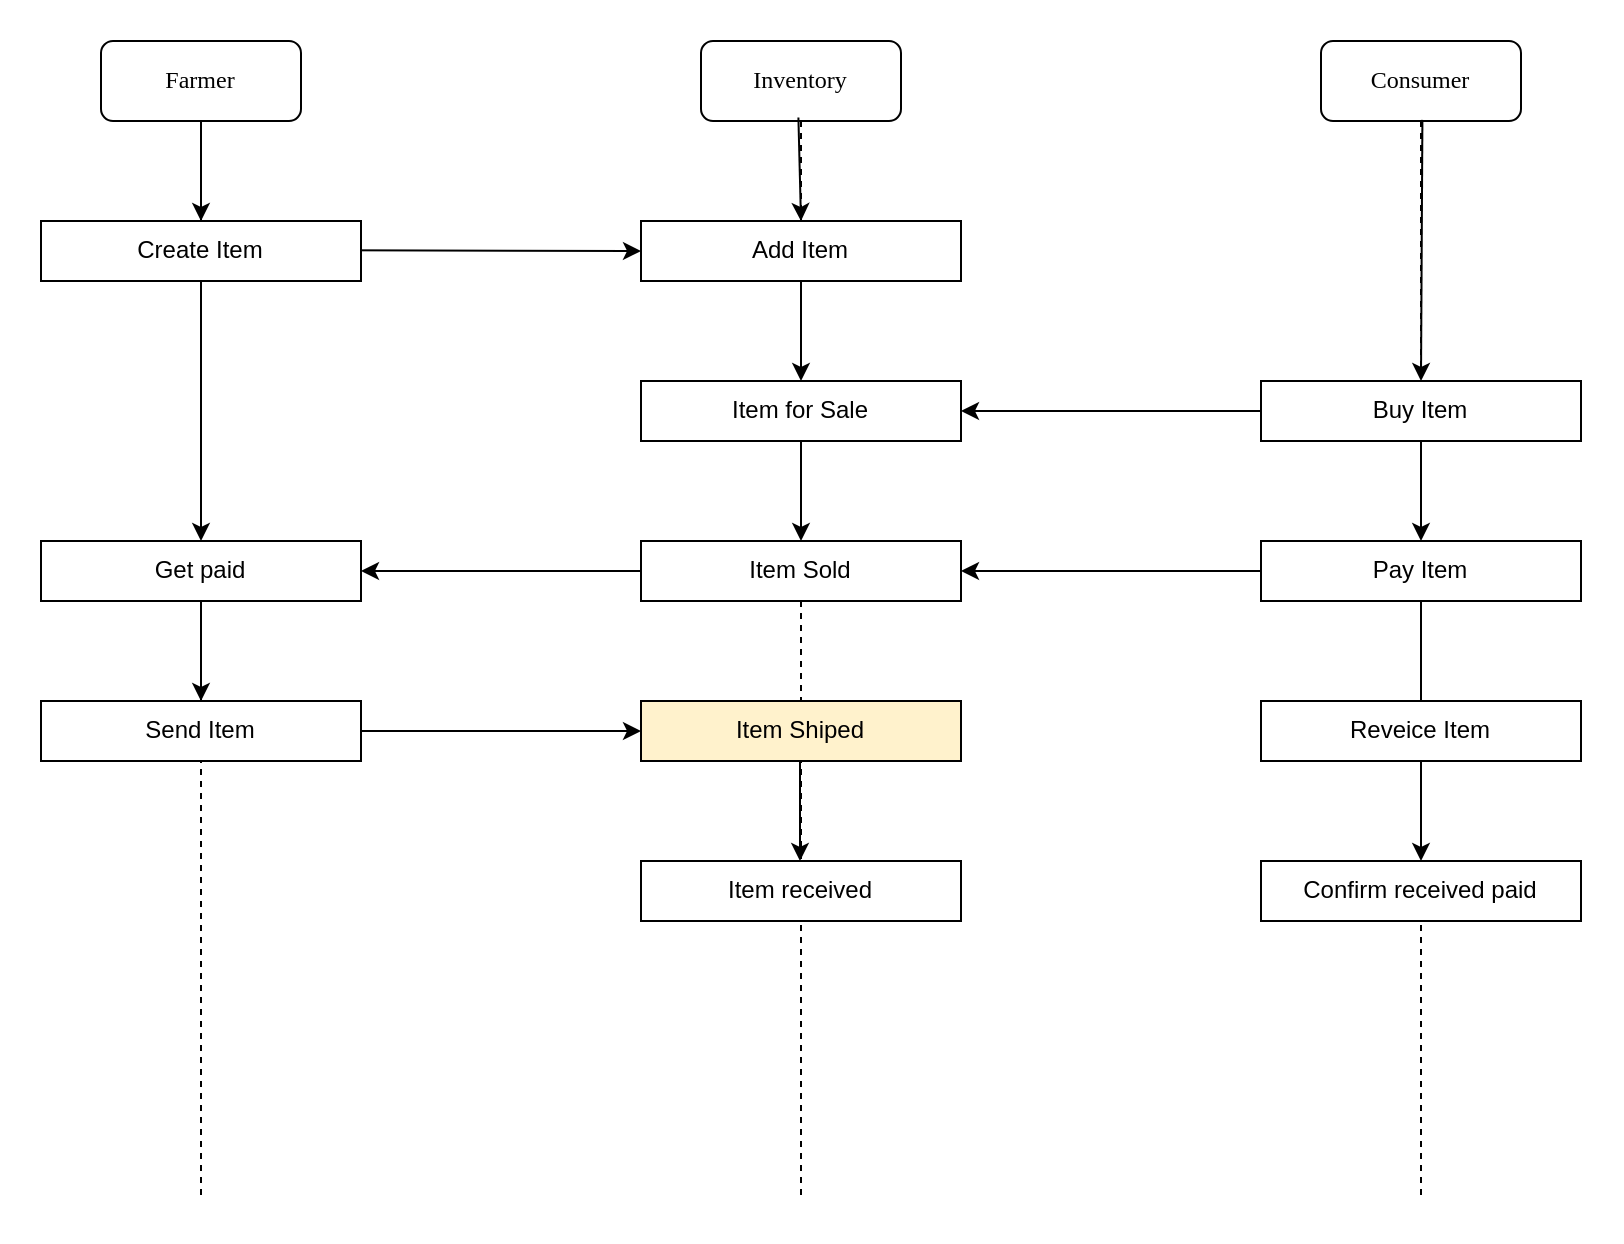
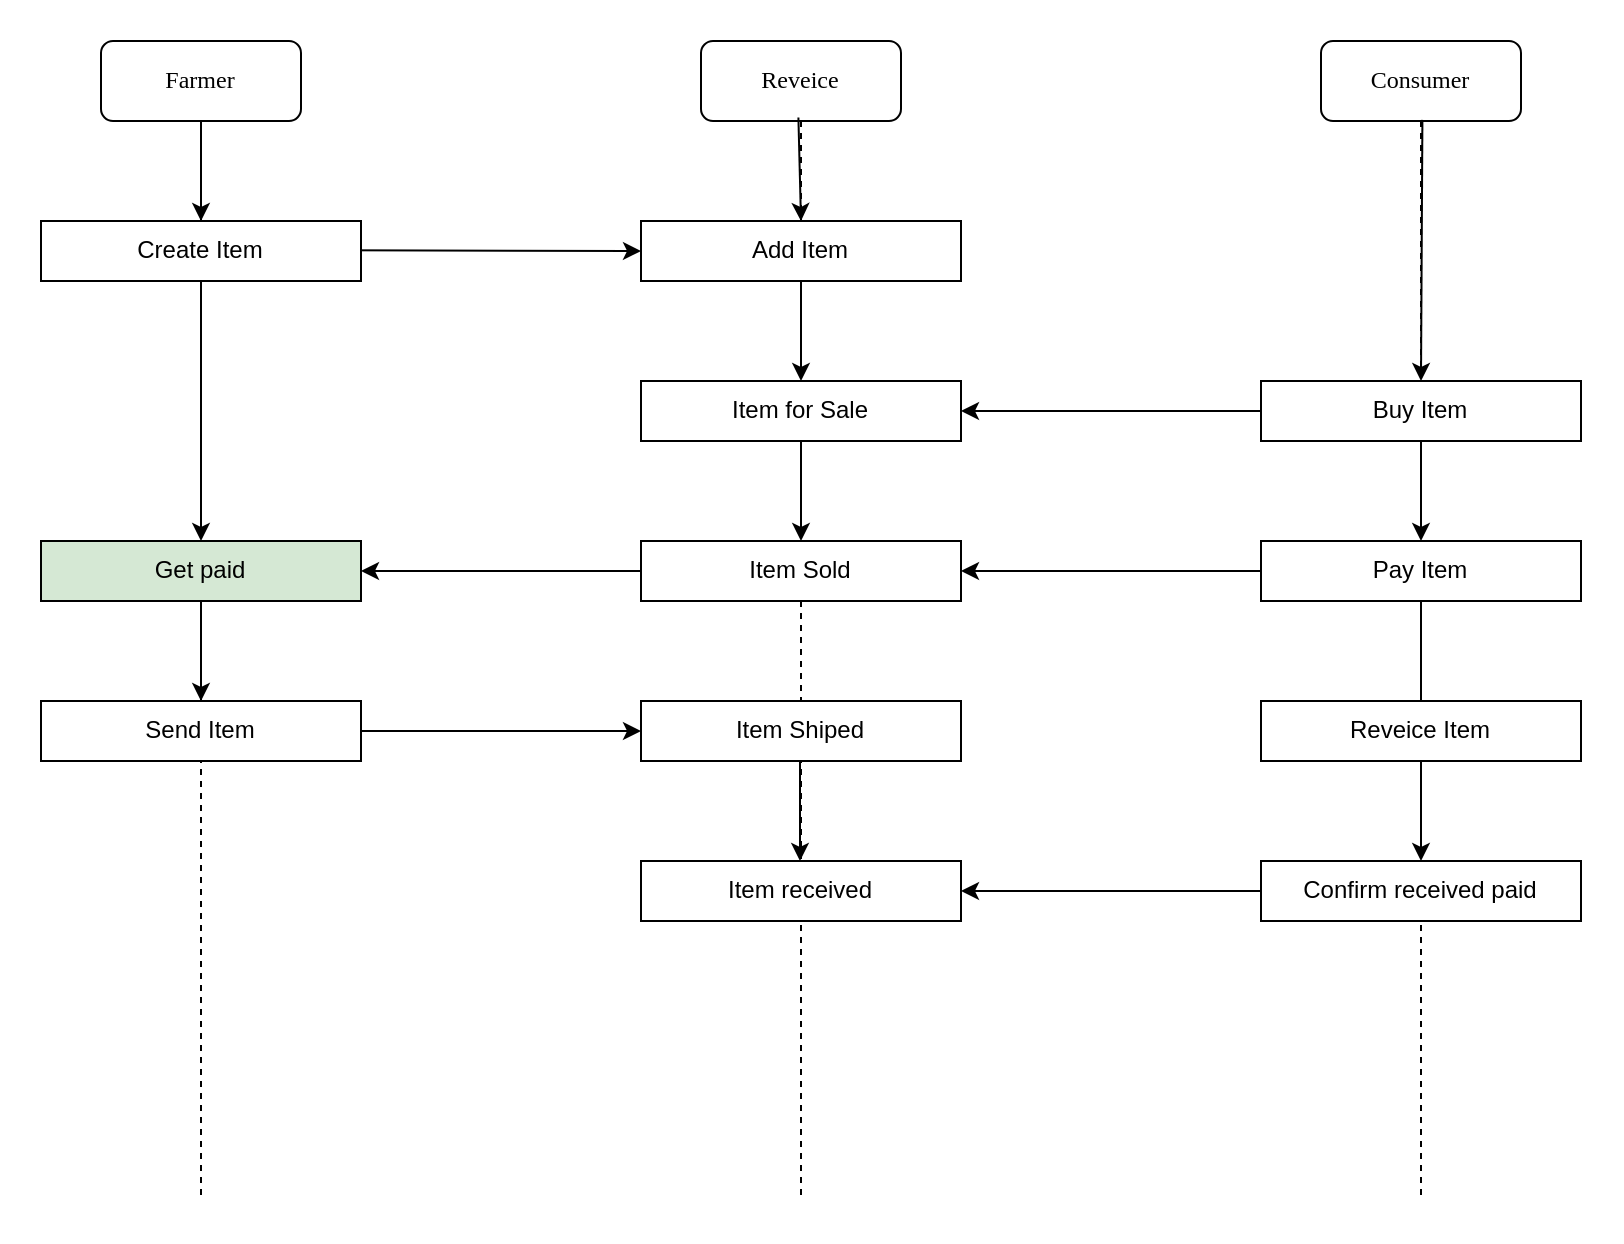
(801, 81) -> (801, 81)
(201, 571) -> (201, 571)
(801, 731) -> (801, 731)
none -> (1118, 891)
